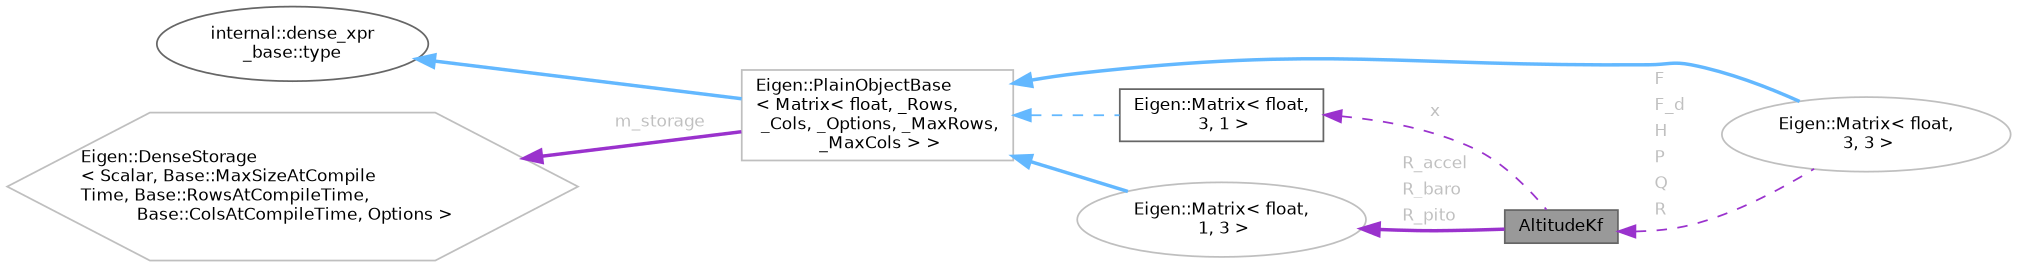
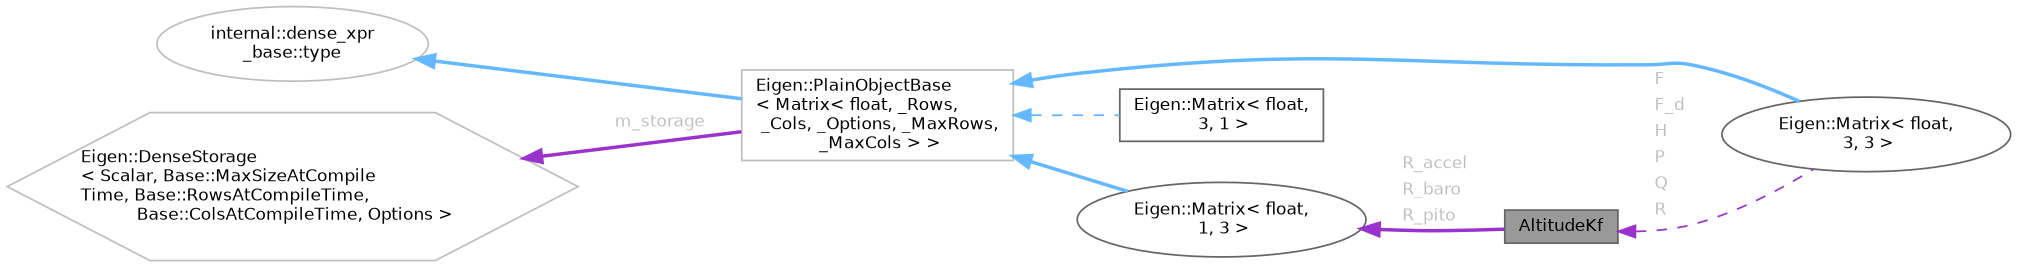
(293, 44) -> (293, 44)
(1866, 134) -> (1866, 134)
(1455, 141) -> none
(1222, 220) -> (1222, 220)
